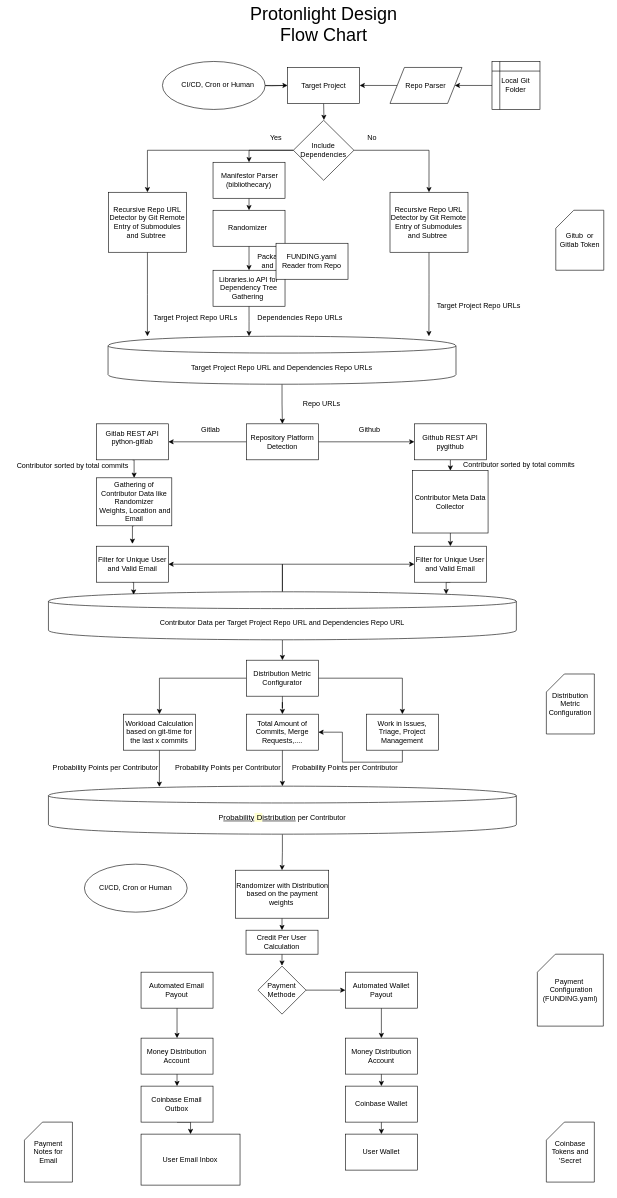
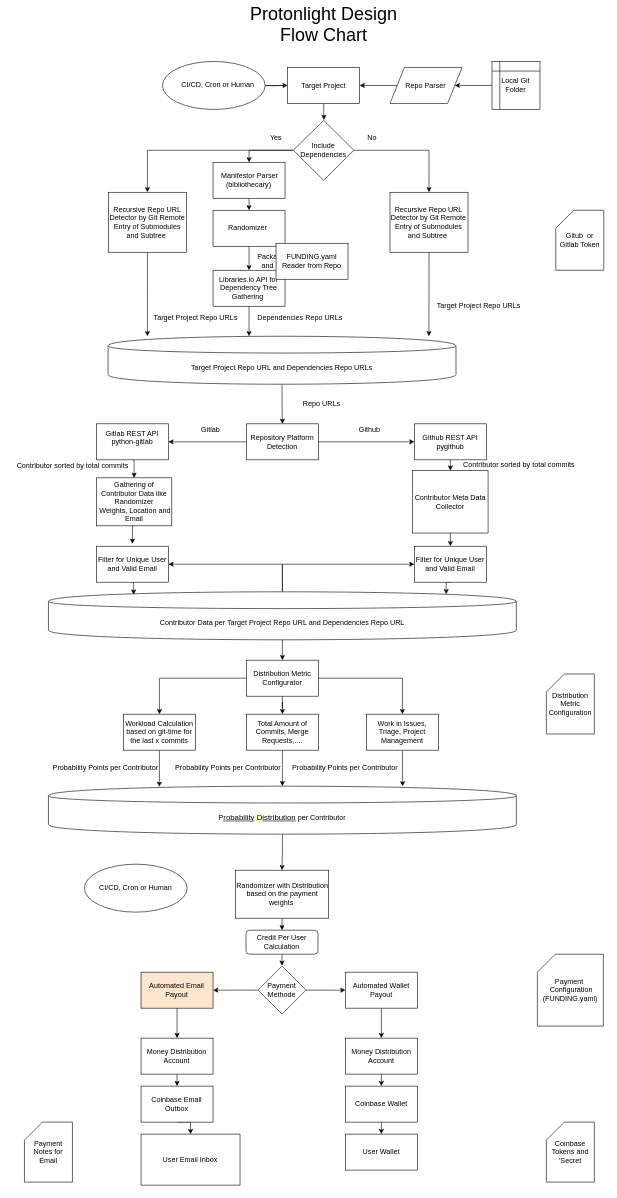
(342, 747) -> (402, 771)
(282, 942) -> (282, 942)
(177, 990) -> (177, 990)
none -> (218, 990)
